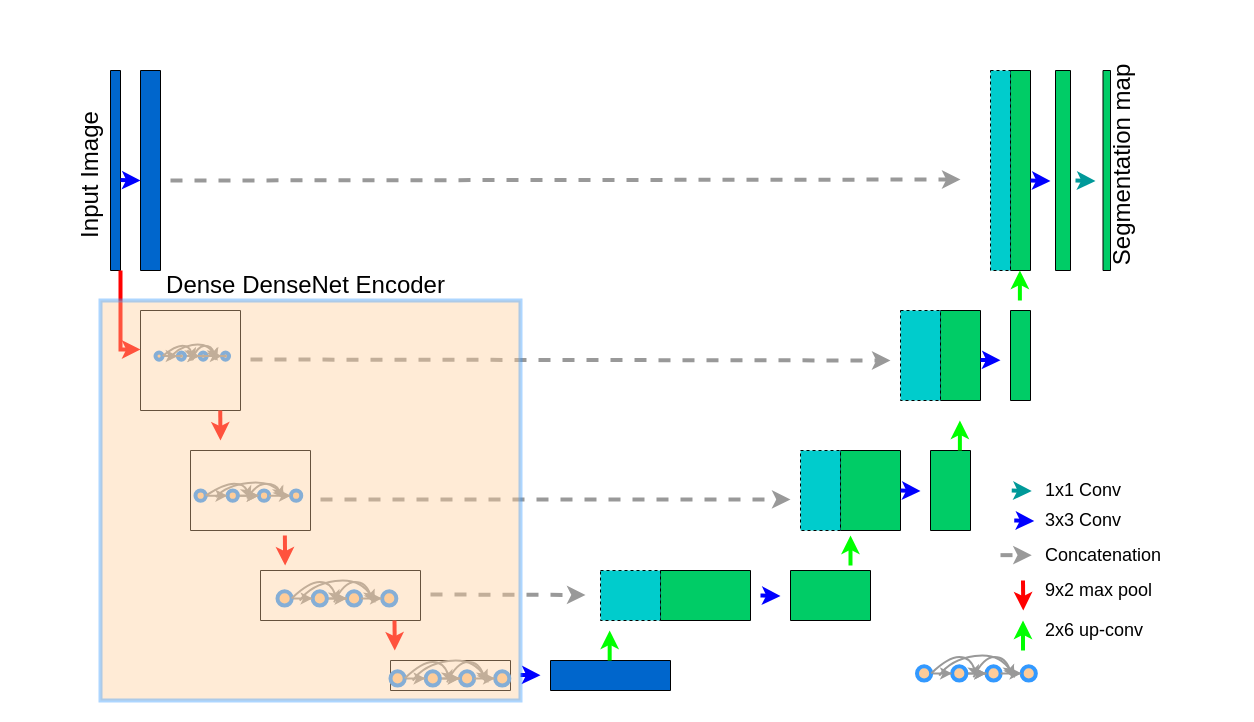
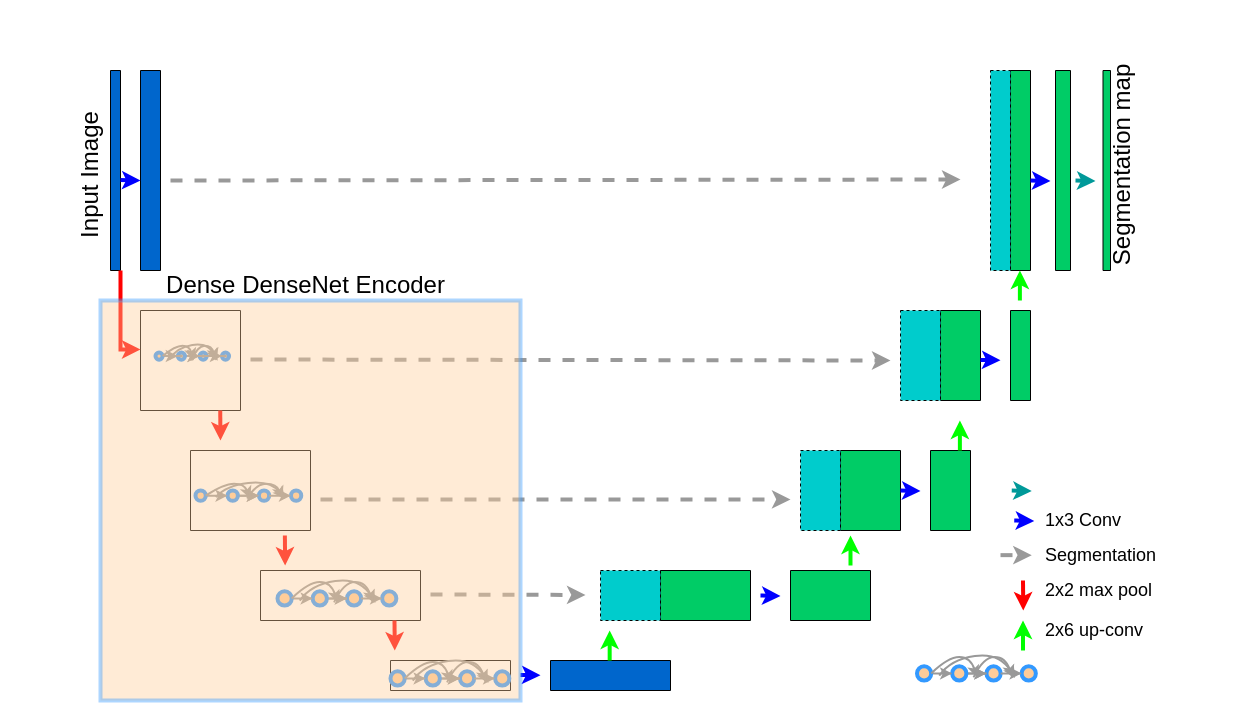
(1088, 491) -> none
(1083, 521) -> (1083, 521)
(1109, 556) -> (1104, 556)
(1099, 591) -> (1099, 591)
